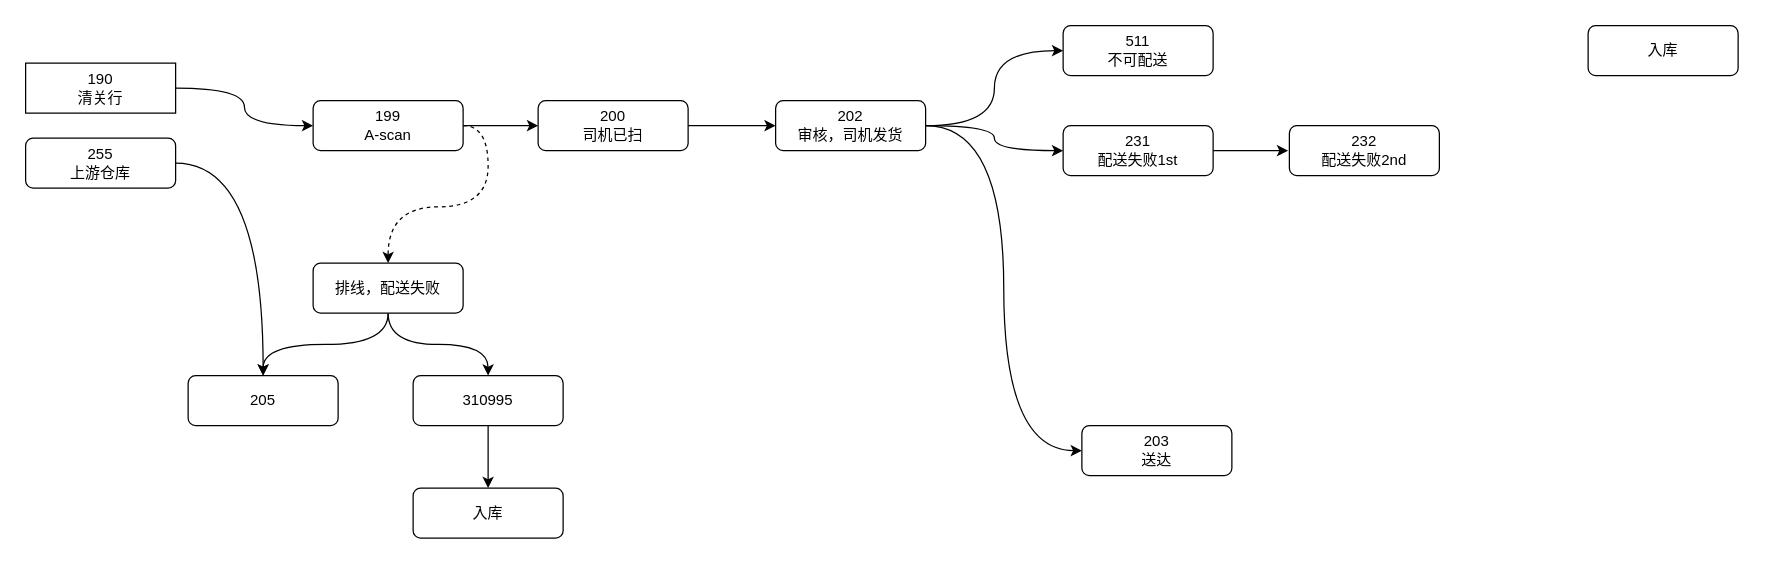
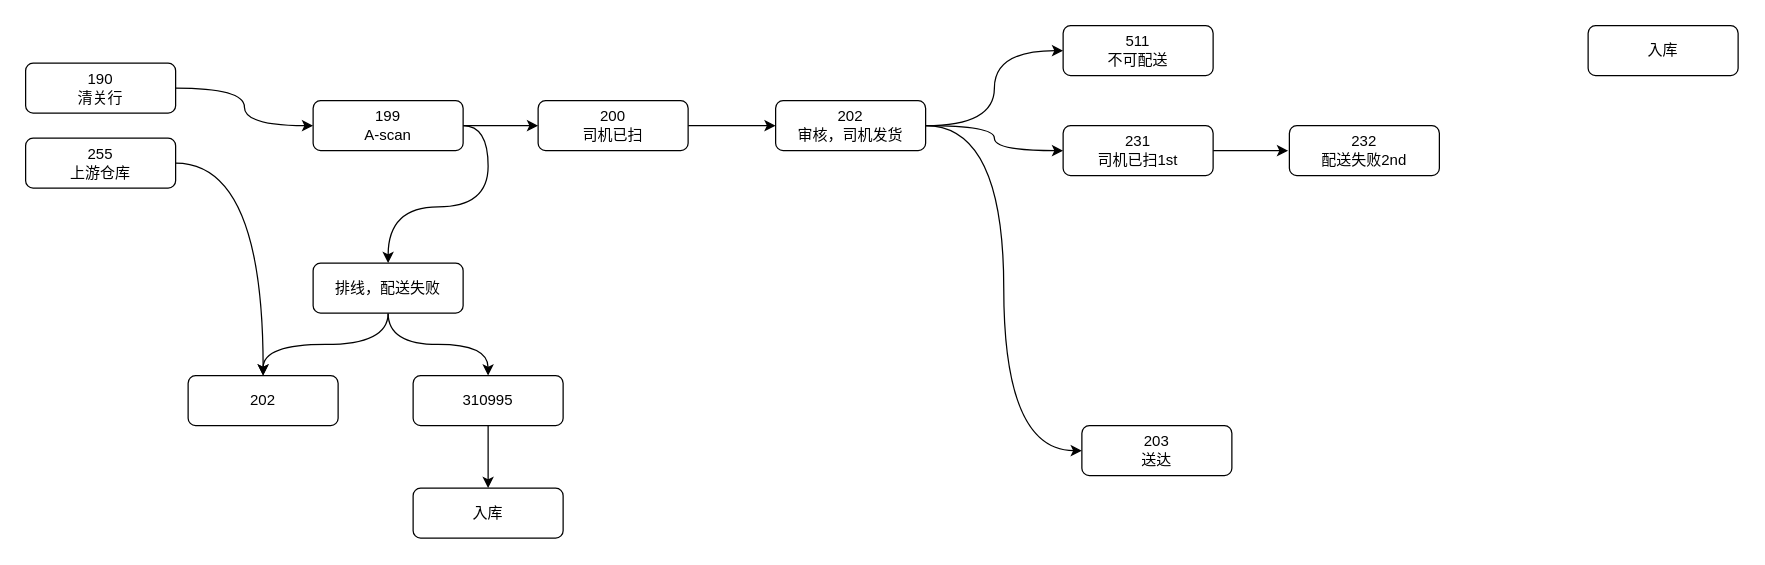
(101, 88) -> (101, 88)
(1138, 151) -> (1138, 151)
(458, 205) -> (458, 205)
(263, 401) -> (263, 401)
